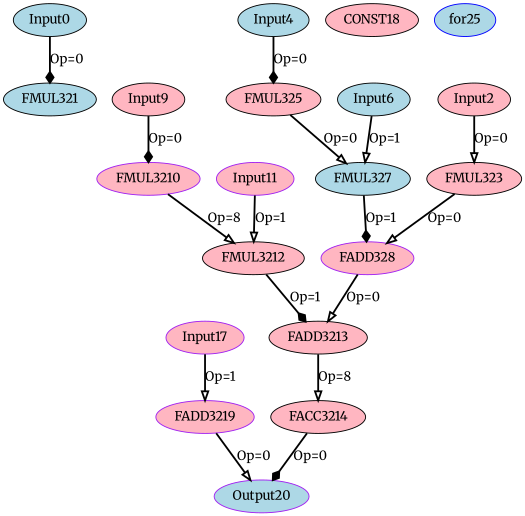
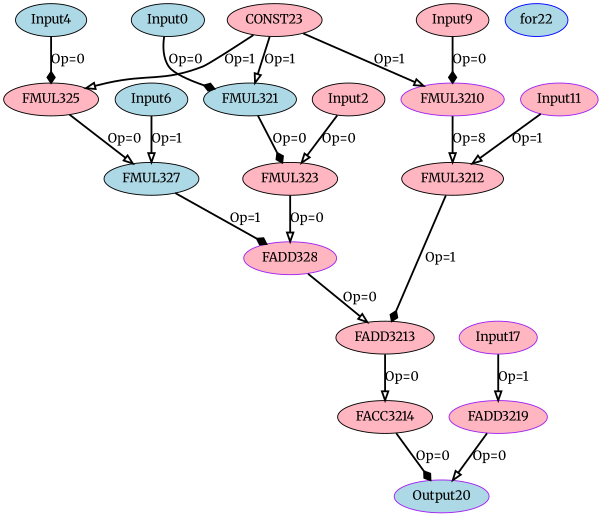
none -> (275, 20)
(372, 20) -> none
(465, 20) -> (537, 20)
none -> (268, 134)
(335, 377) -> (402, 377)
